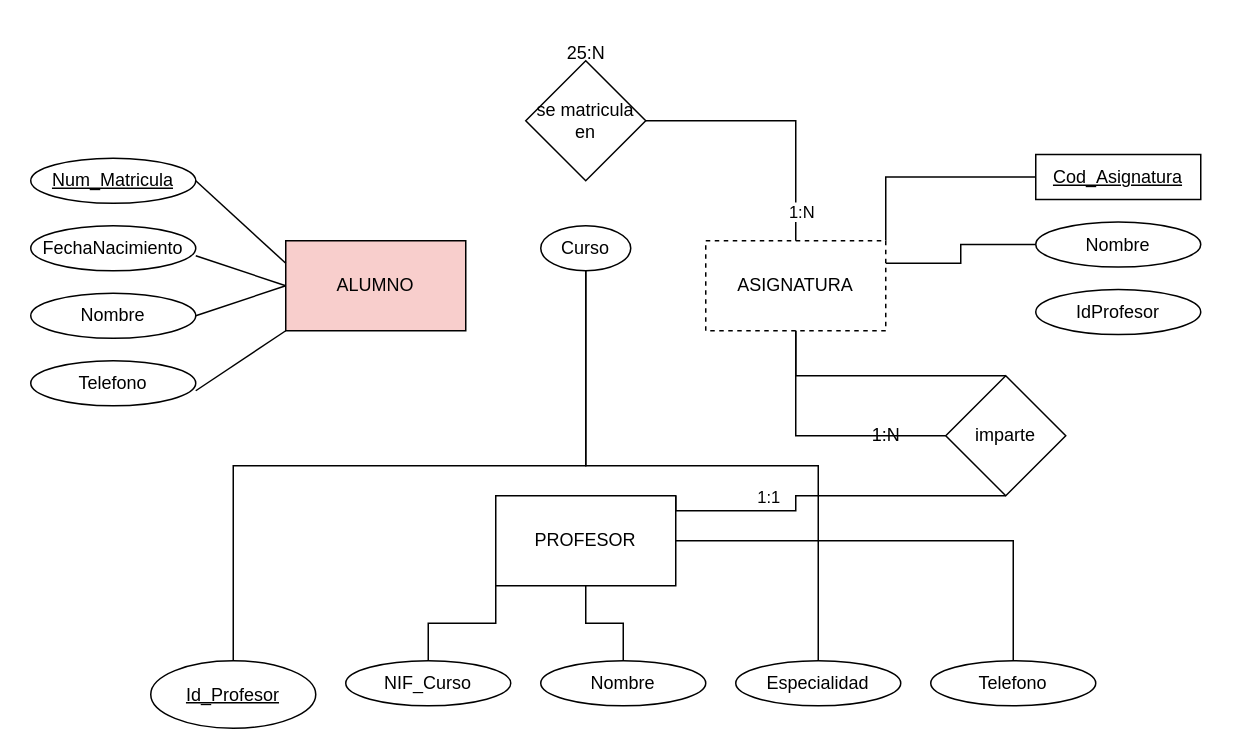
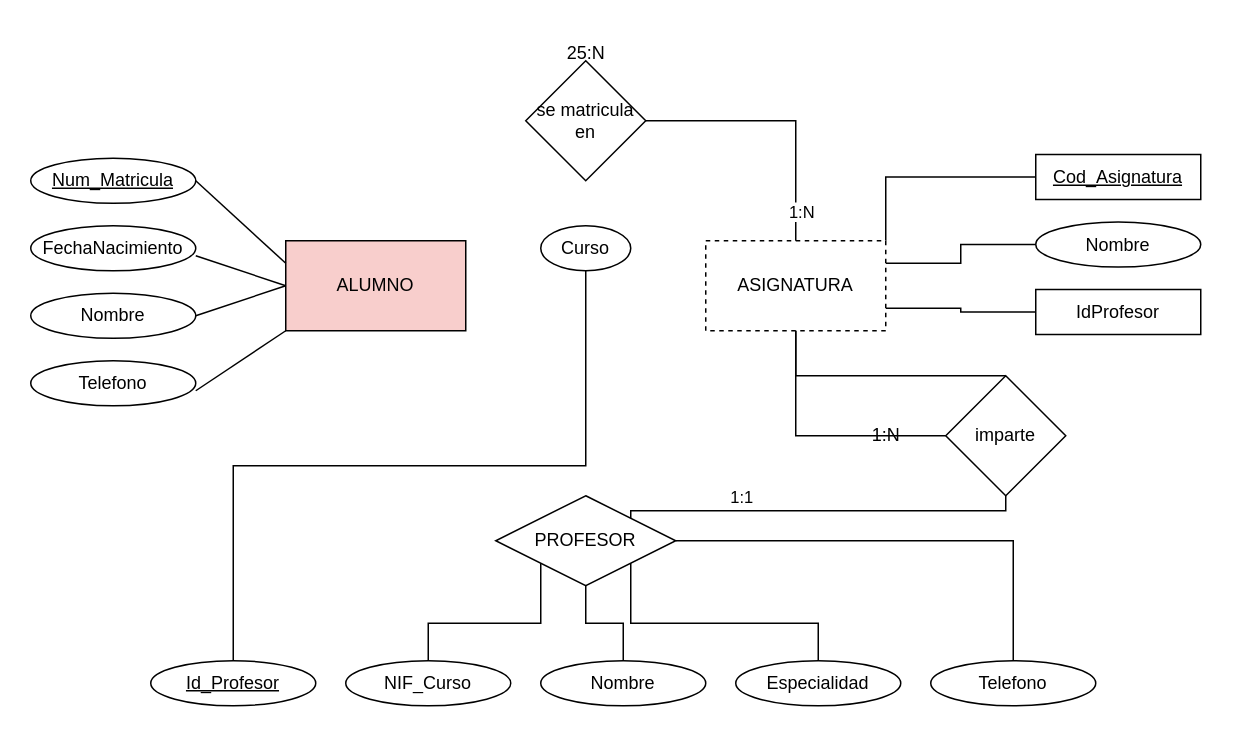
none -> (961, 310)
(1118, 312) -> (1118, 312)
(782, 466) -> (696, 623)
(586, 541) -> (586, 541)
(233, 695) -> (233, 683)
